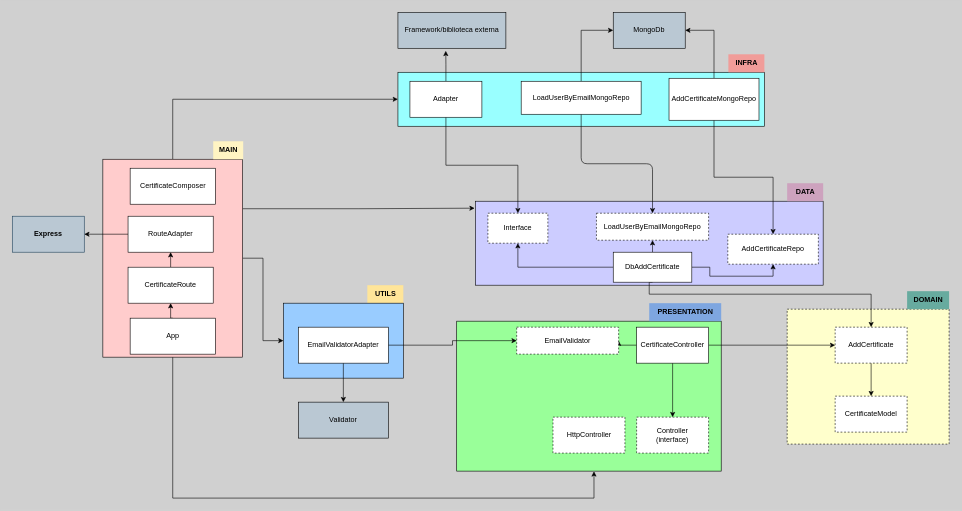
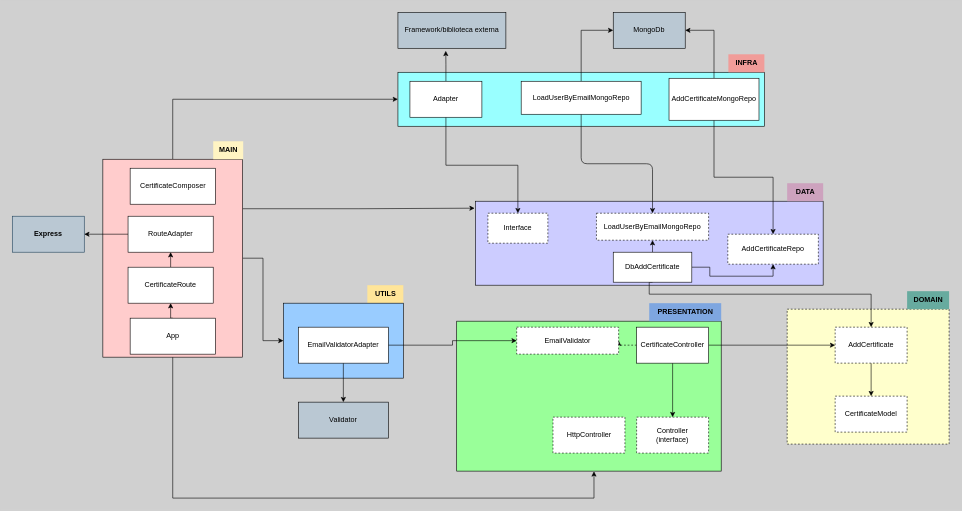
(518, 248) -> none
(627, 345) -> (627, 345)
